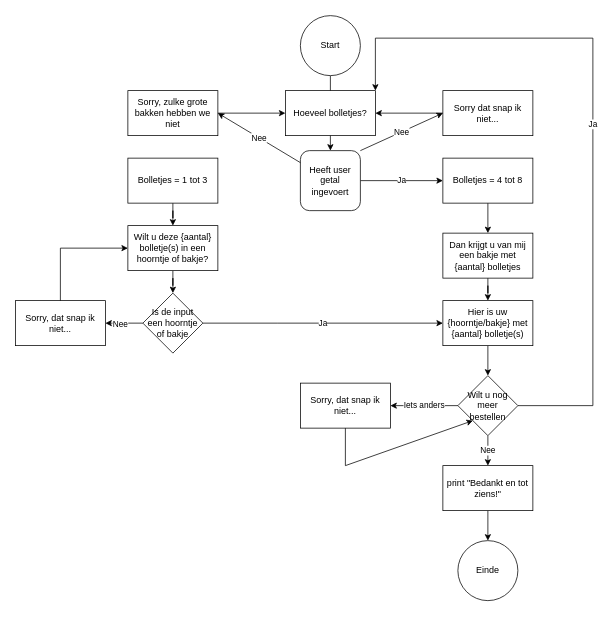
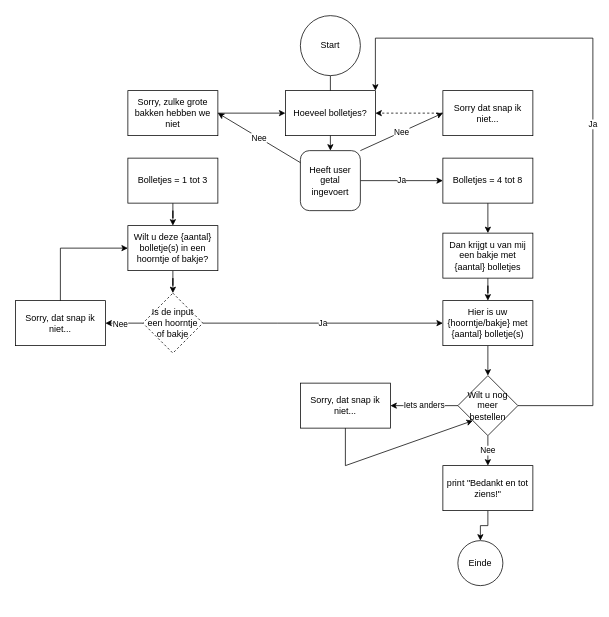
(411, 113) -> (411, 113)
(173, 323) -> (173, 323)
(488, 570) -> (480, 563)
